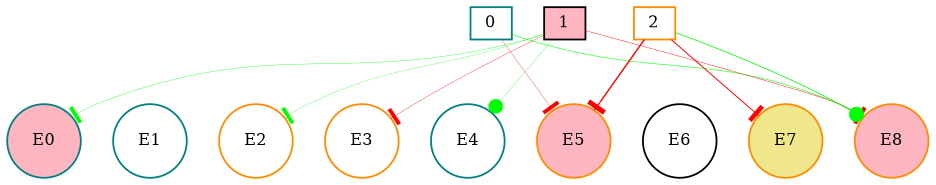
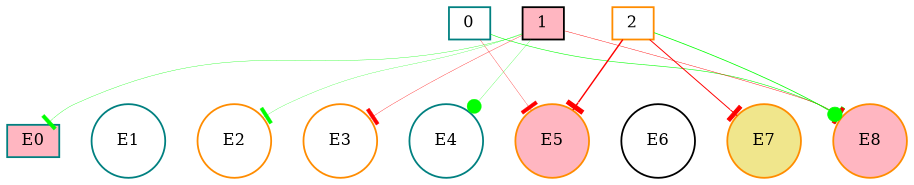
(44, 141) -> (33, 141)
